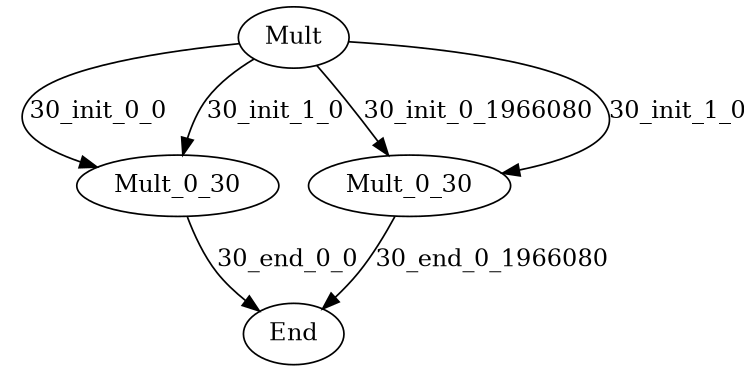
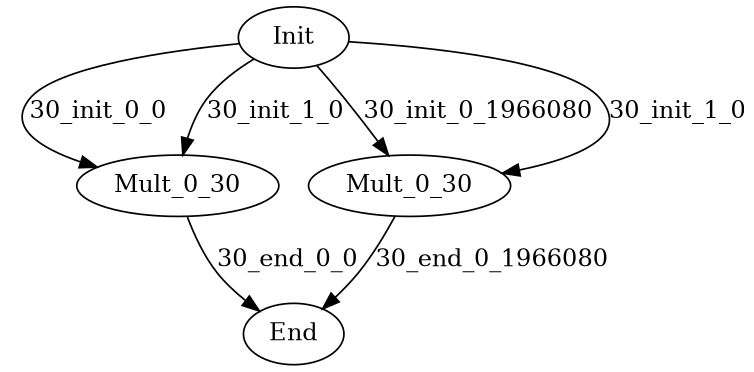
(294, 37) -> (294, 37)
